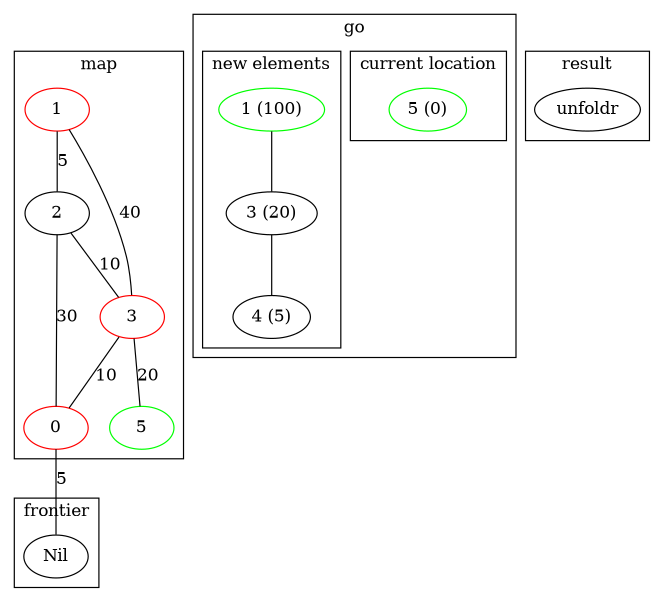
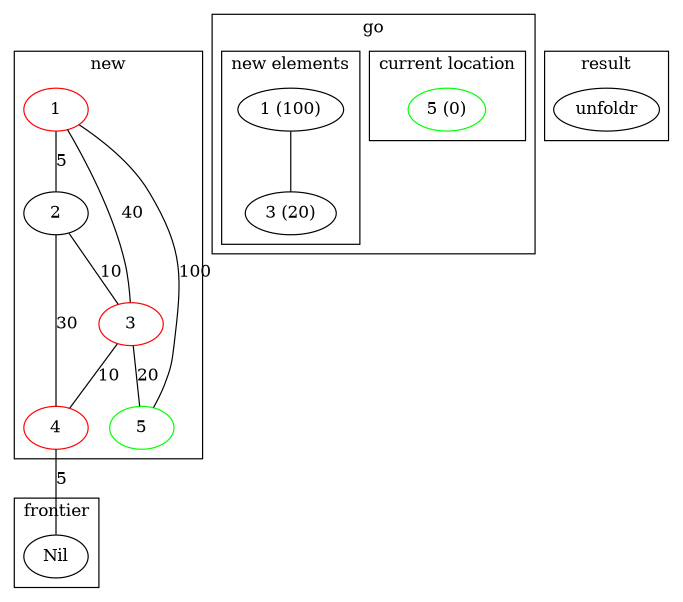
(99, 65) -> (108, 65)
(272, 110) -> (291, 110)
none -> (175, 250)
(272, 317) -> none
(56, 428) -> (56, 428)
